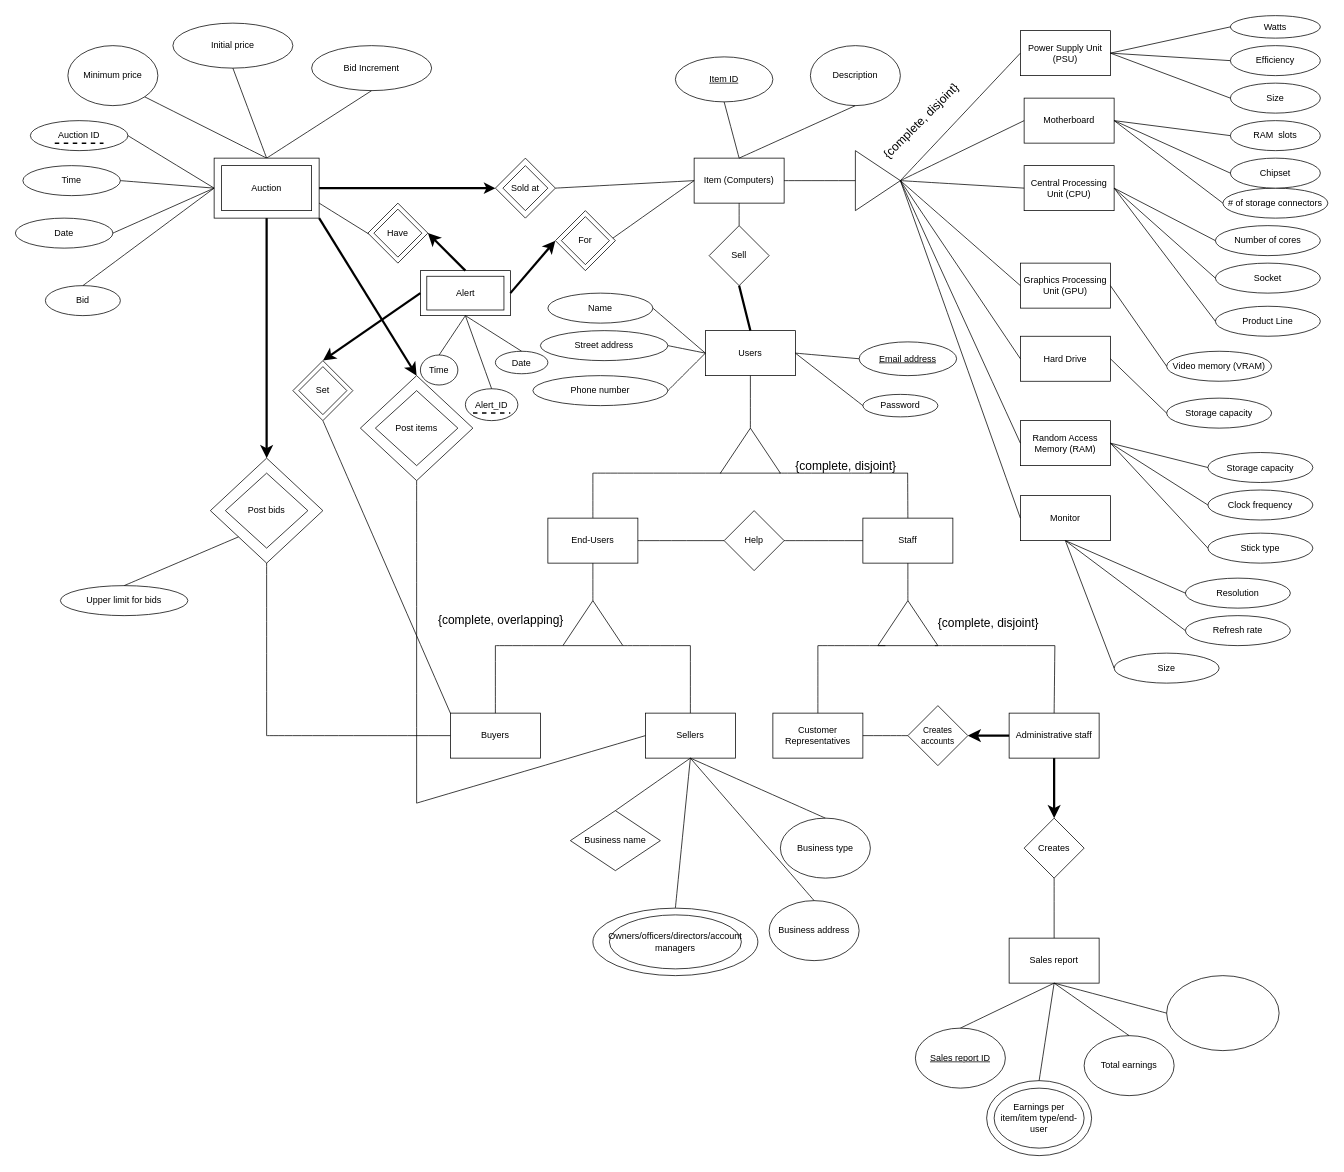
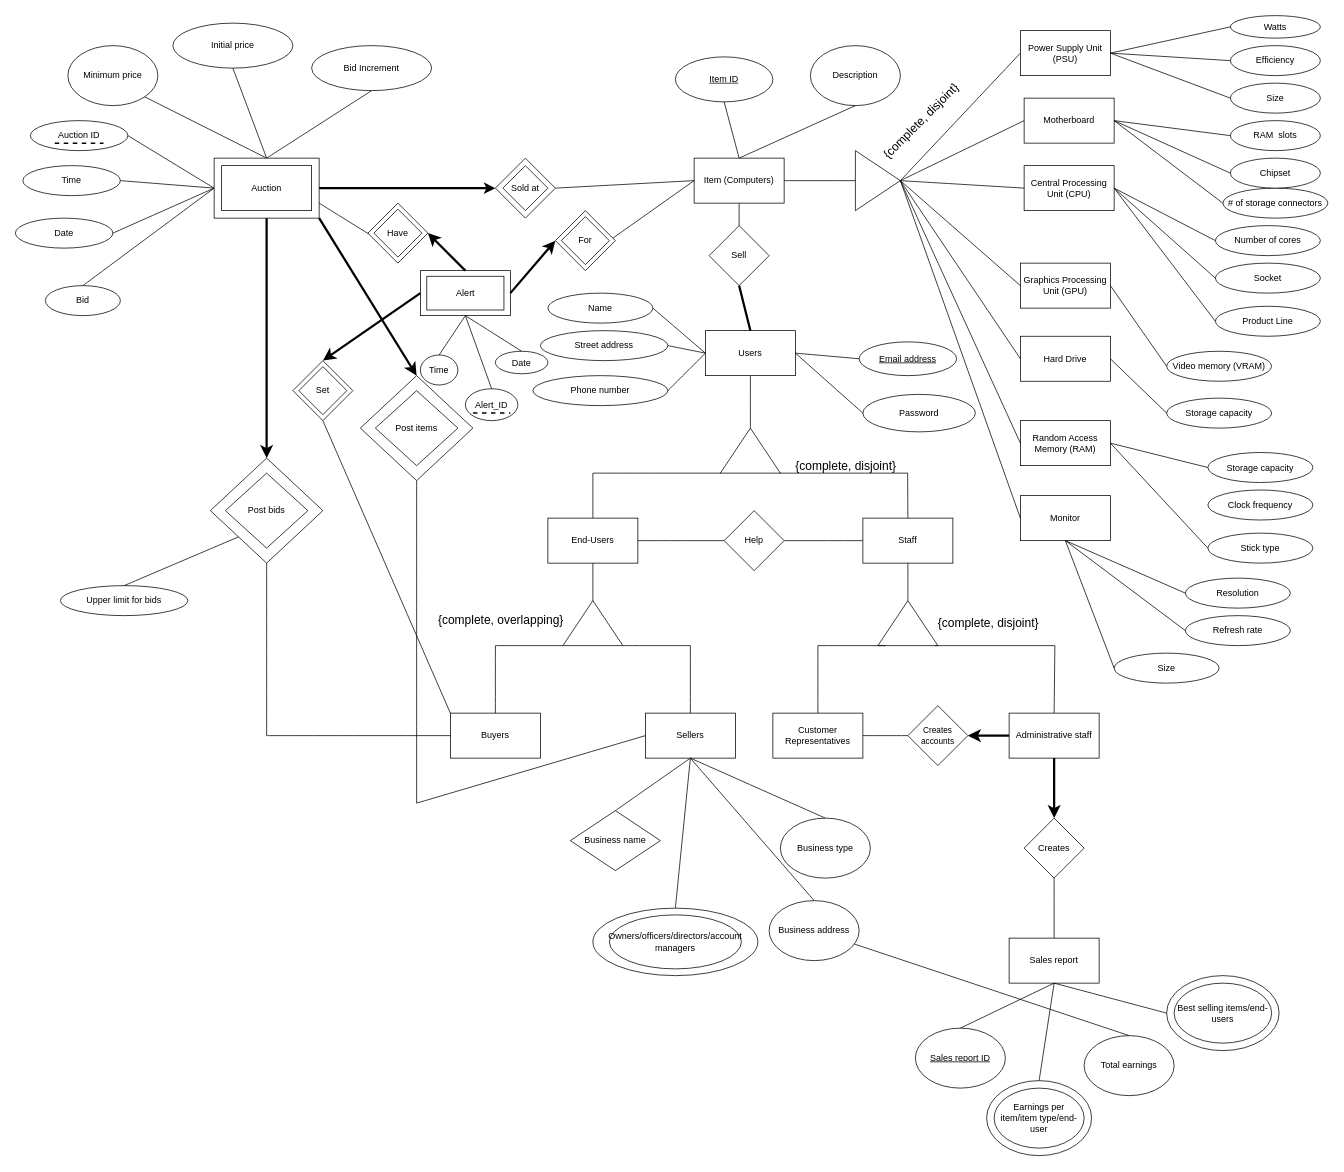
(900, 405) -> (919, 413)
(1163, 476) -> none
(1092, 1010) -> (991, 989)
none -> (1223, 1013)
